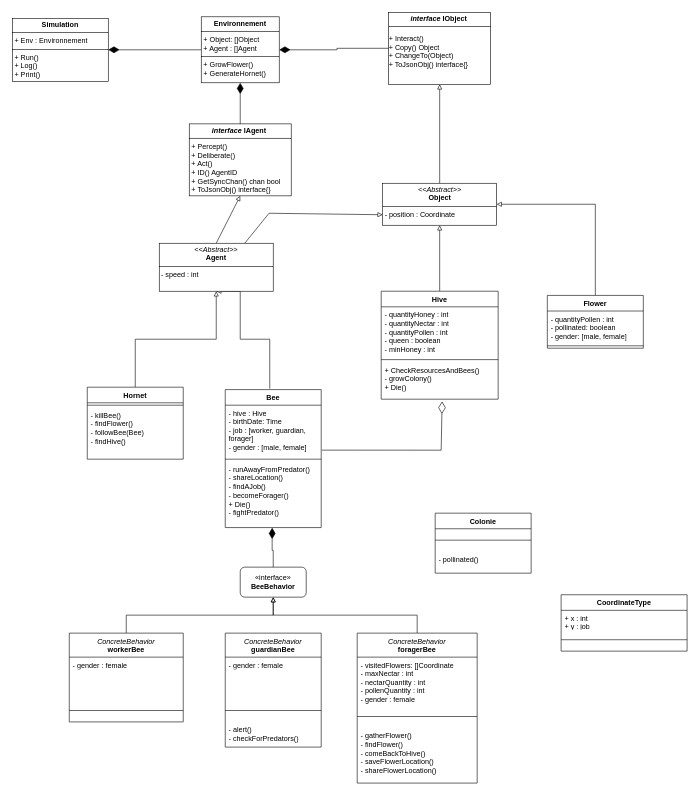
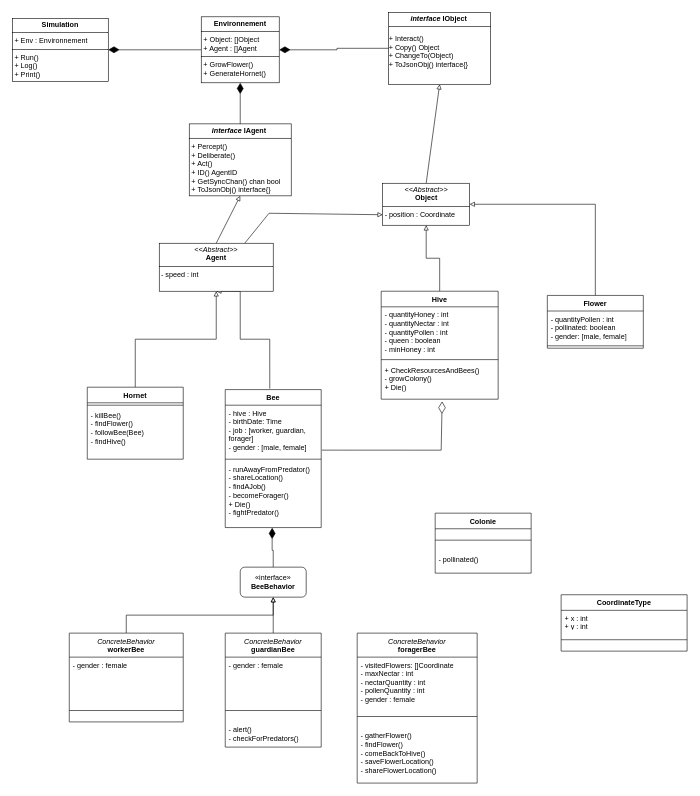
(440, 204) -> (426, 204)
(355, 615) -> none
(579, 623) -> (578, 623)
none -> (273, 625)
